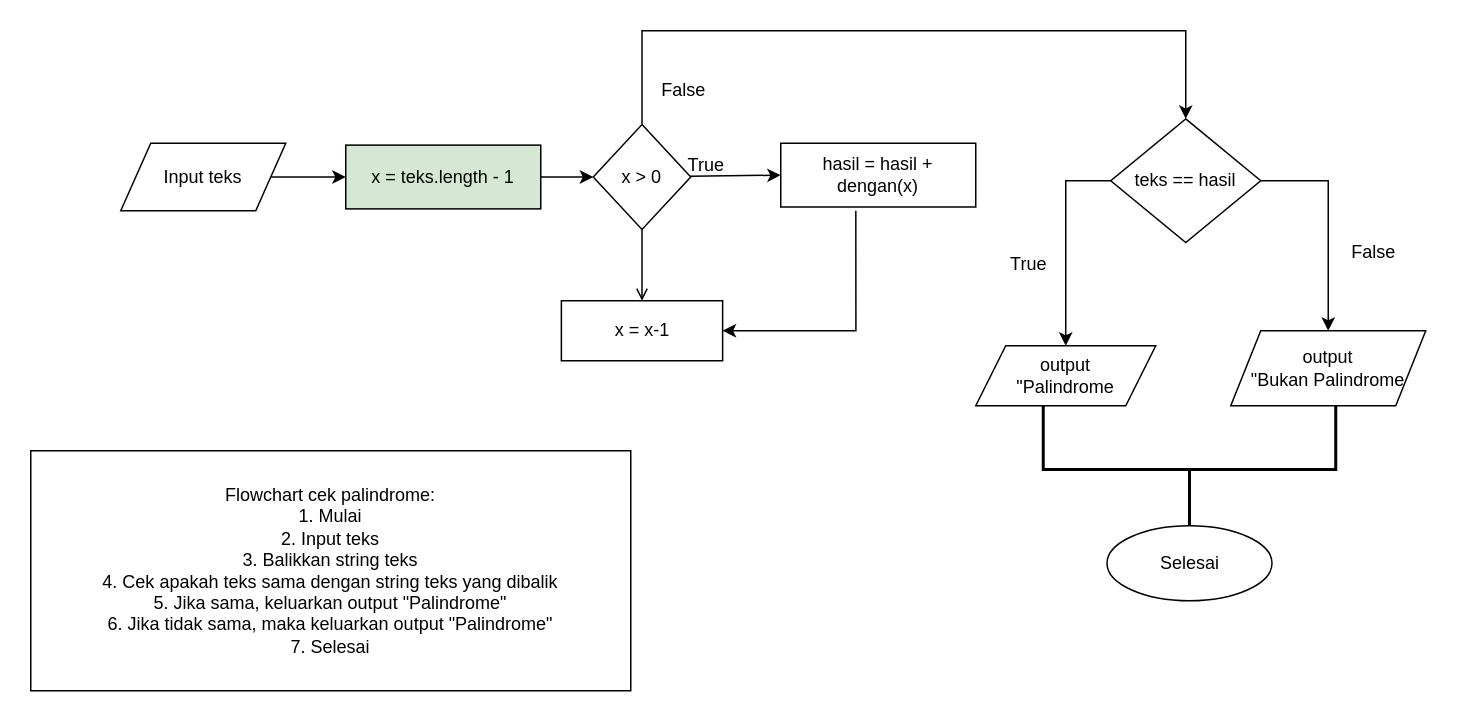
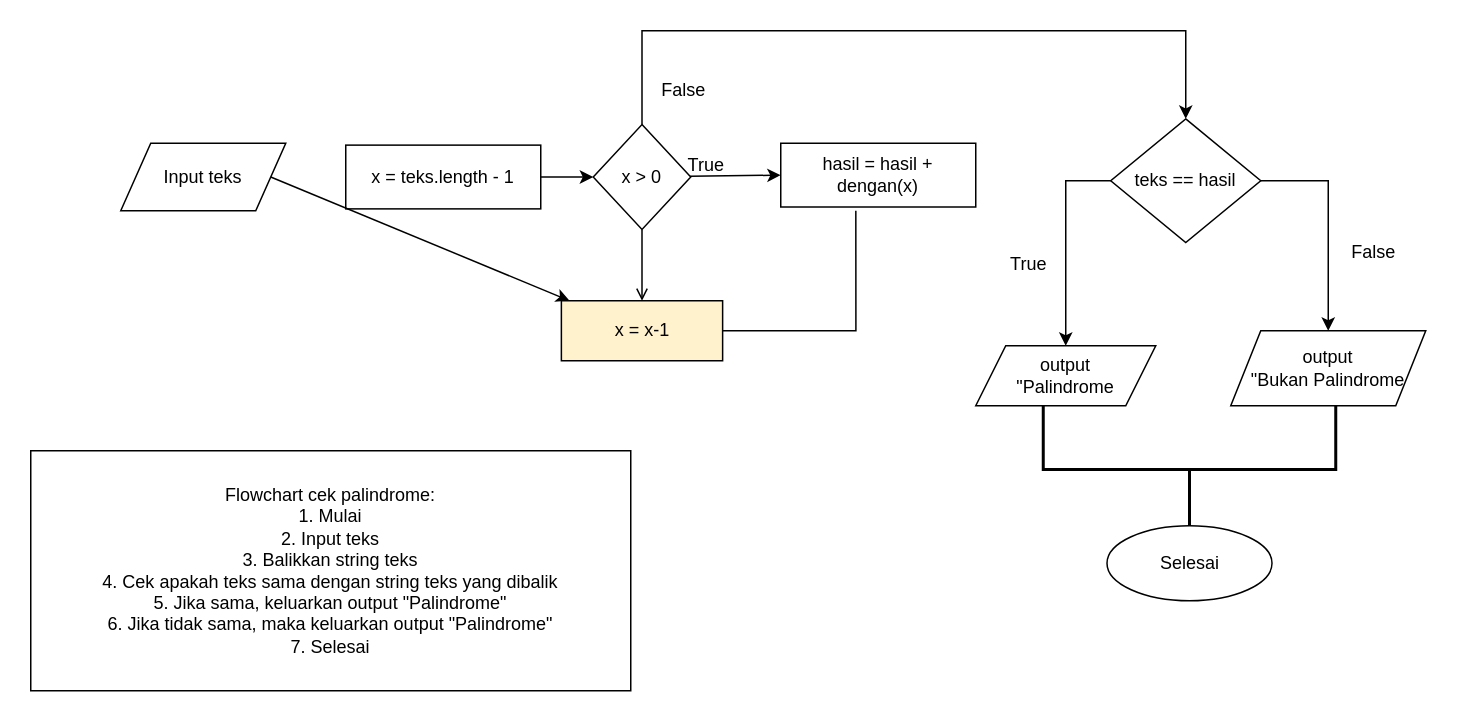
(303, 177) -> (415, 237)
(443, 177) -> (443, 177)
(642, 331) -> (642, 331)
(734, 331) -> (729, 331)
